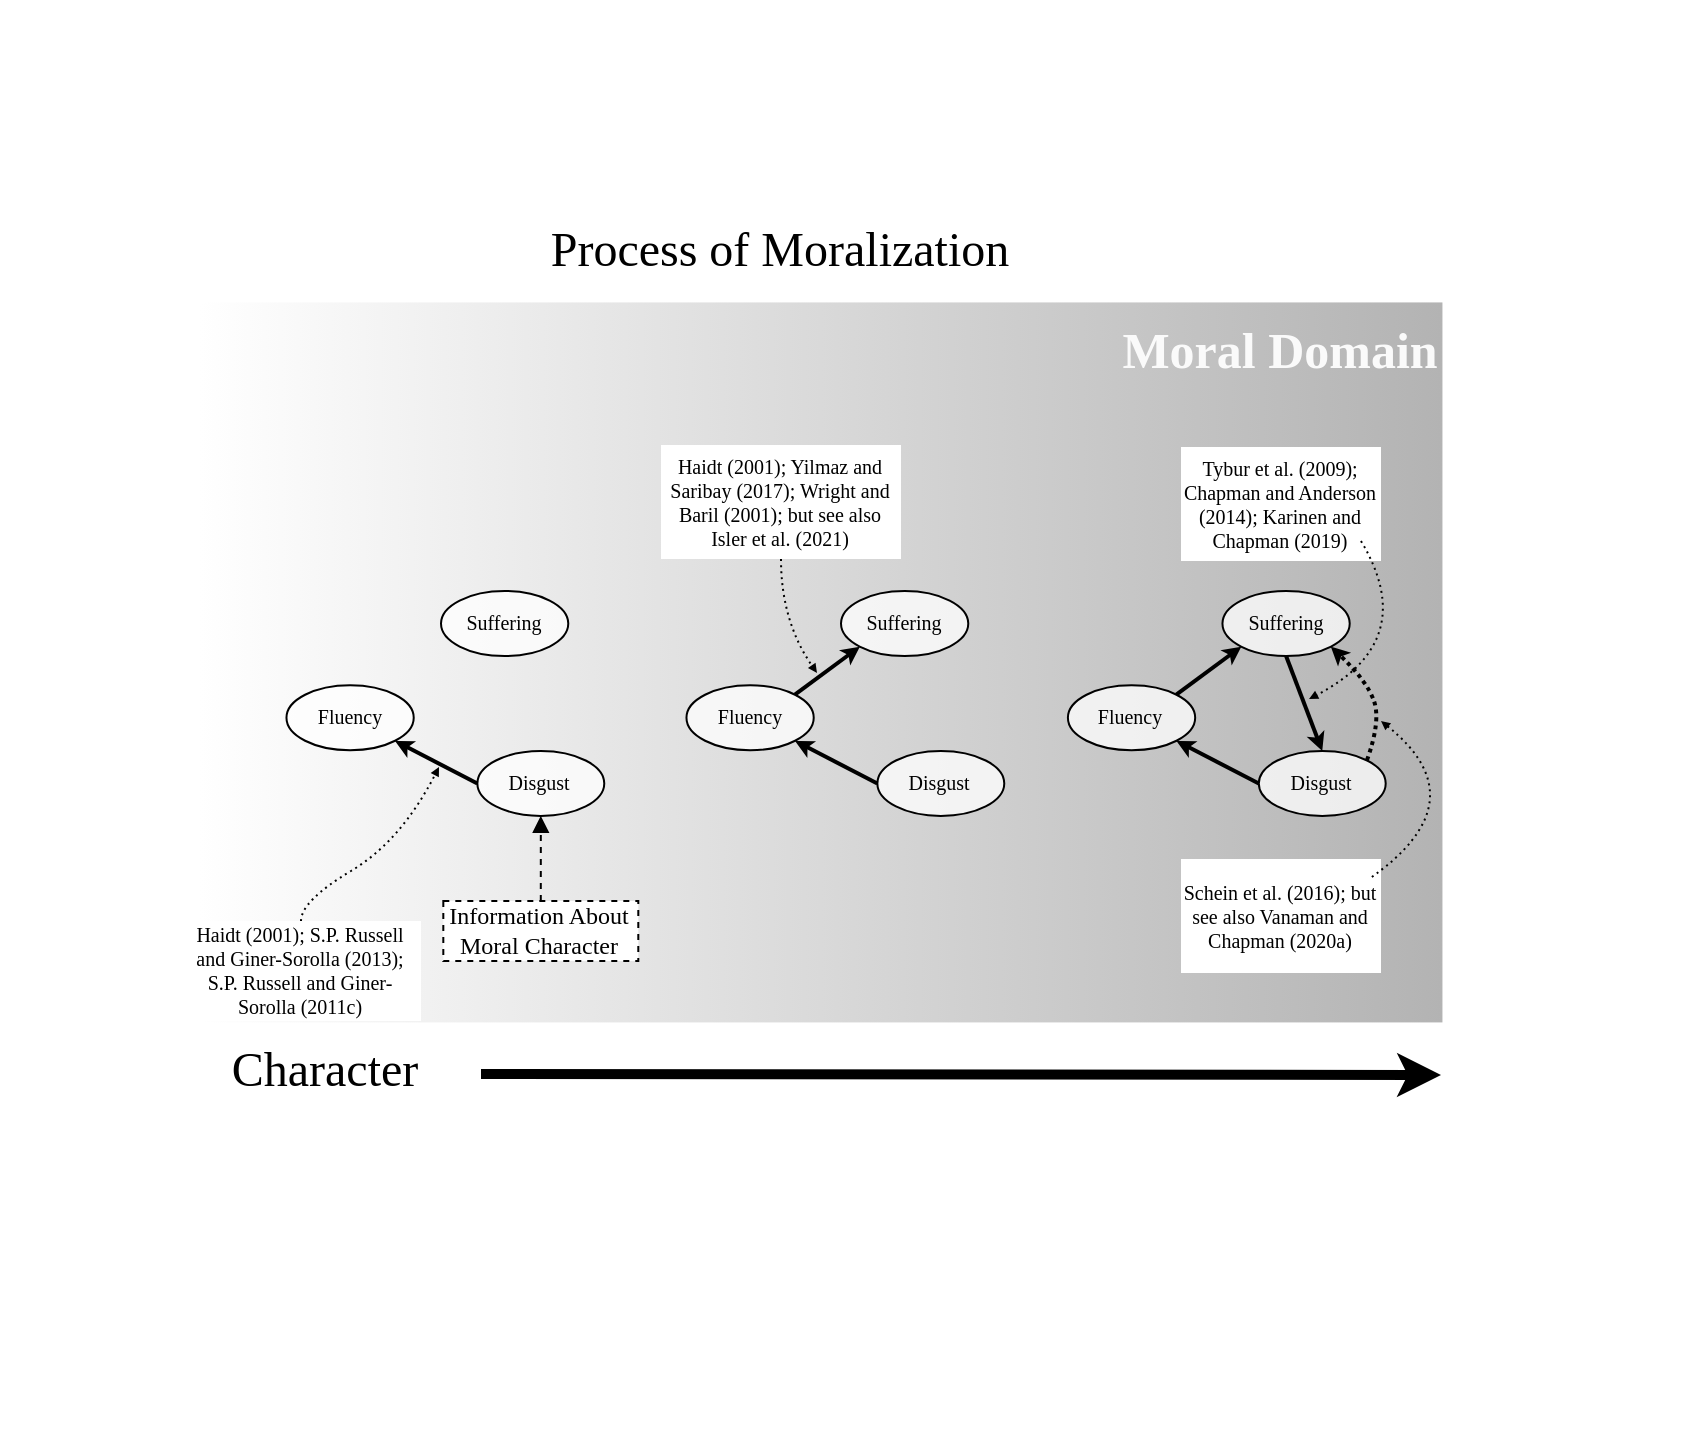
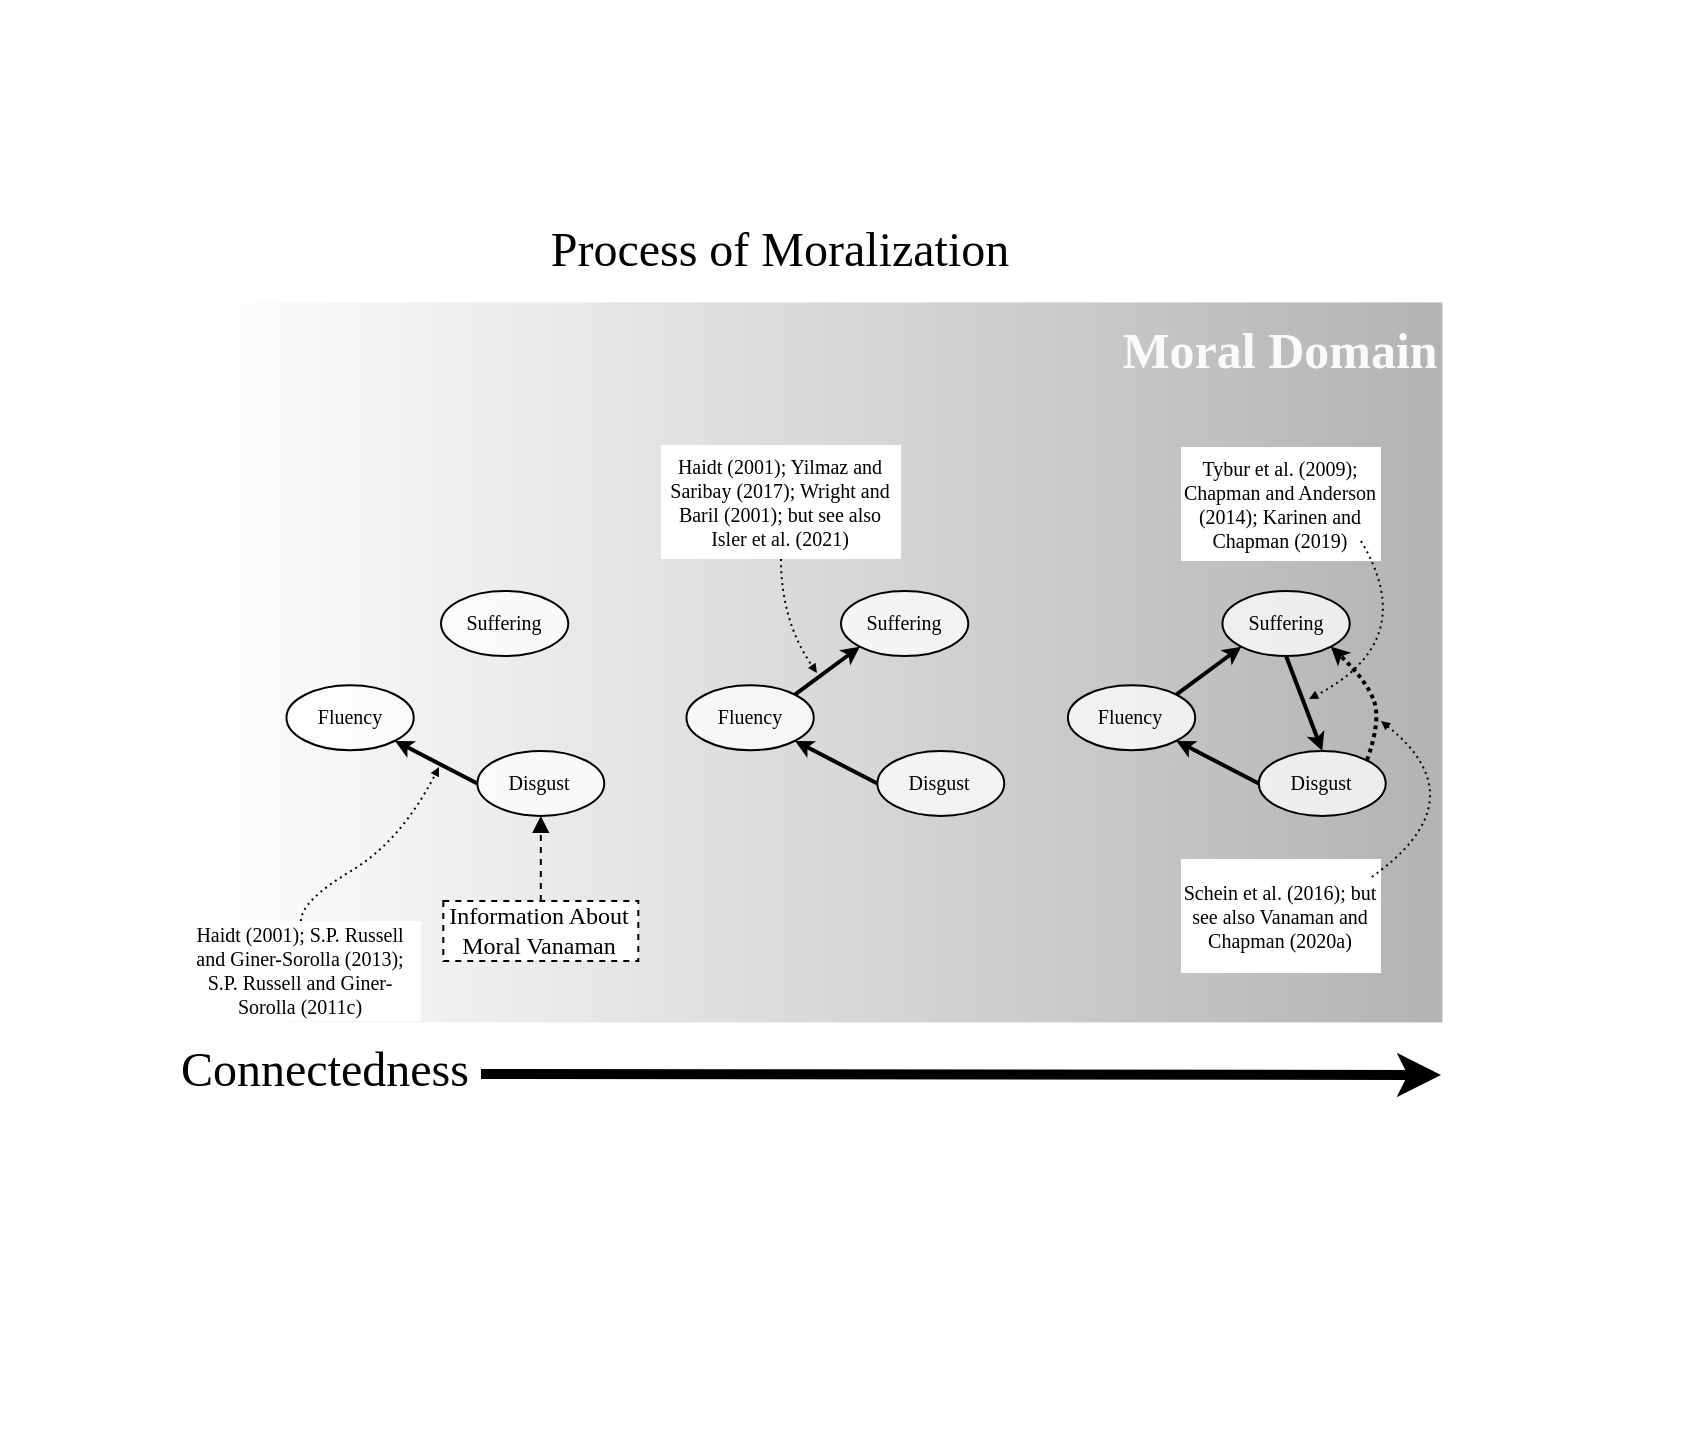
(540, 931) -> (540, 931)
(326, 1071) -> (326, 1071)
